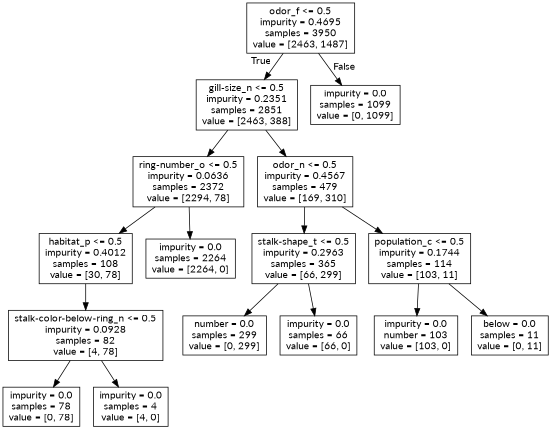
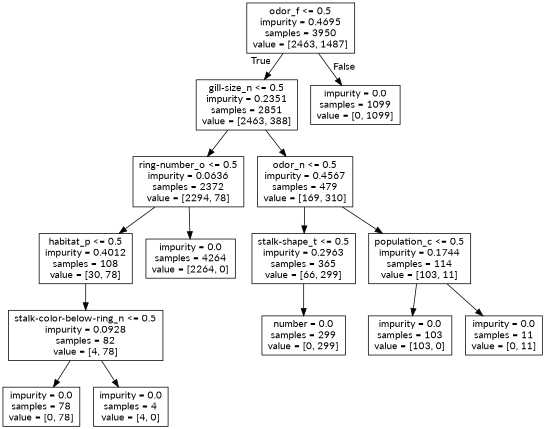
(191, 259) -> (191, 259)
(318, 335) -> none
(416, 335) -> (410, 335)
(510, 335) -> (504, 335)
